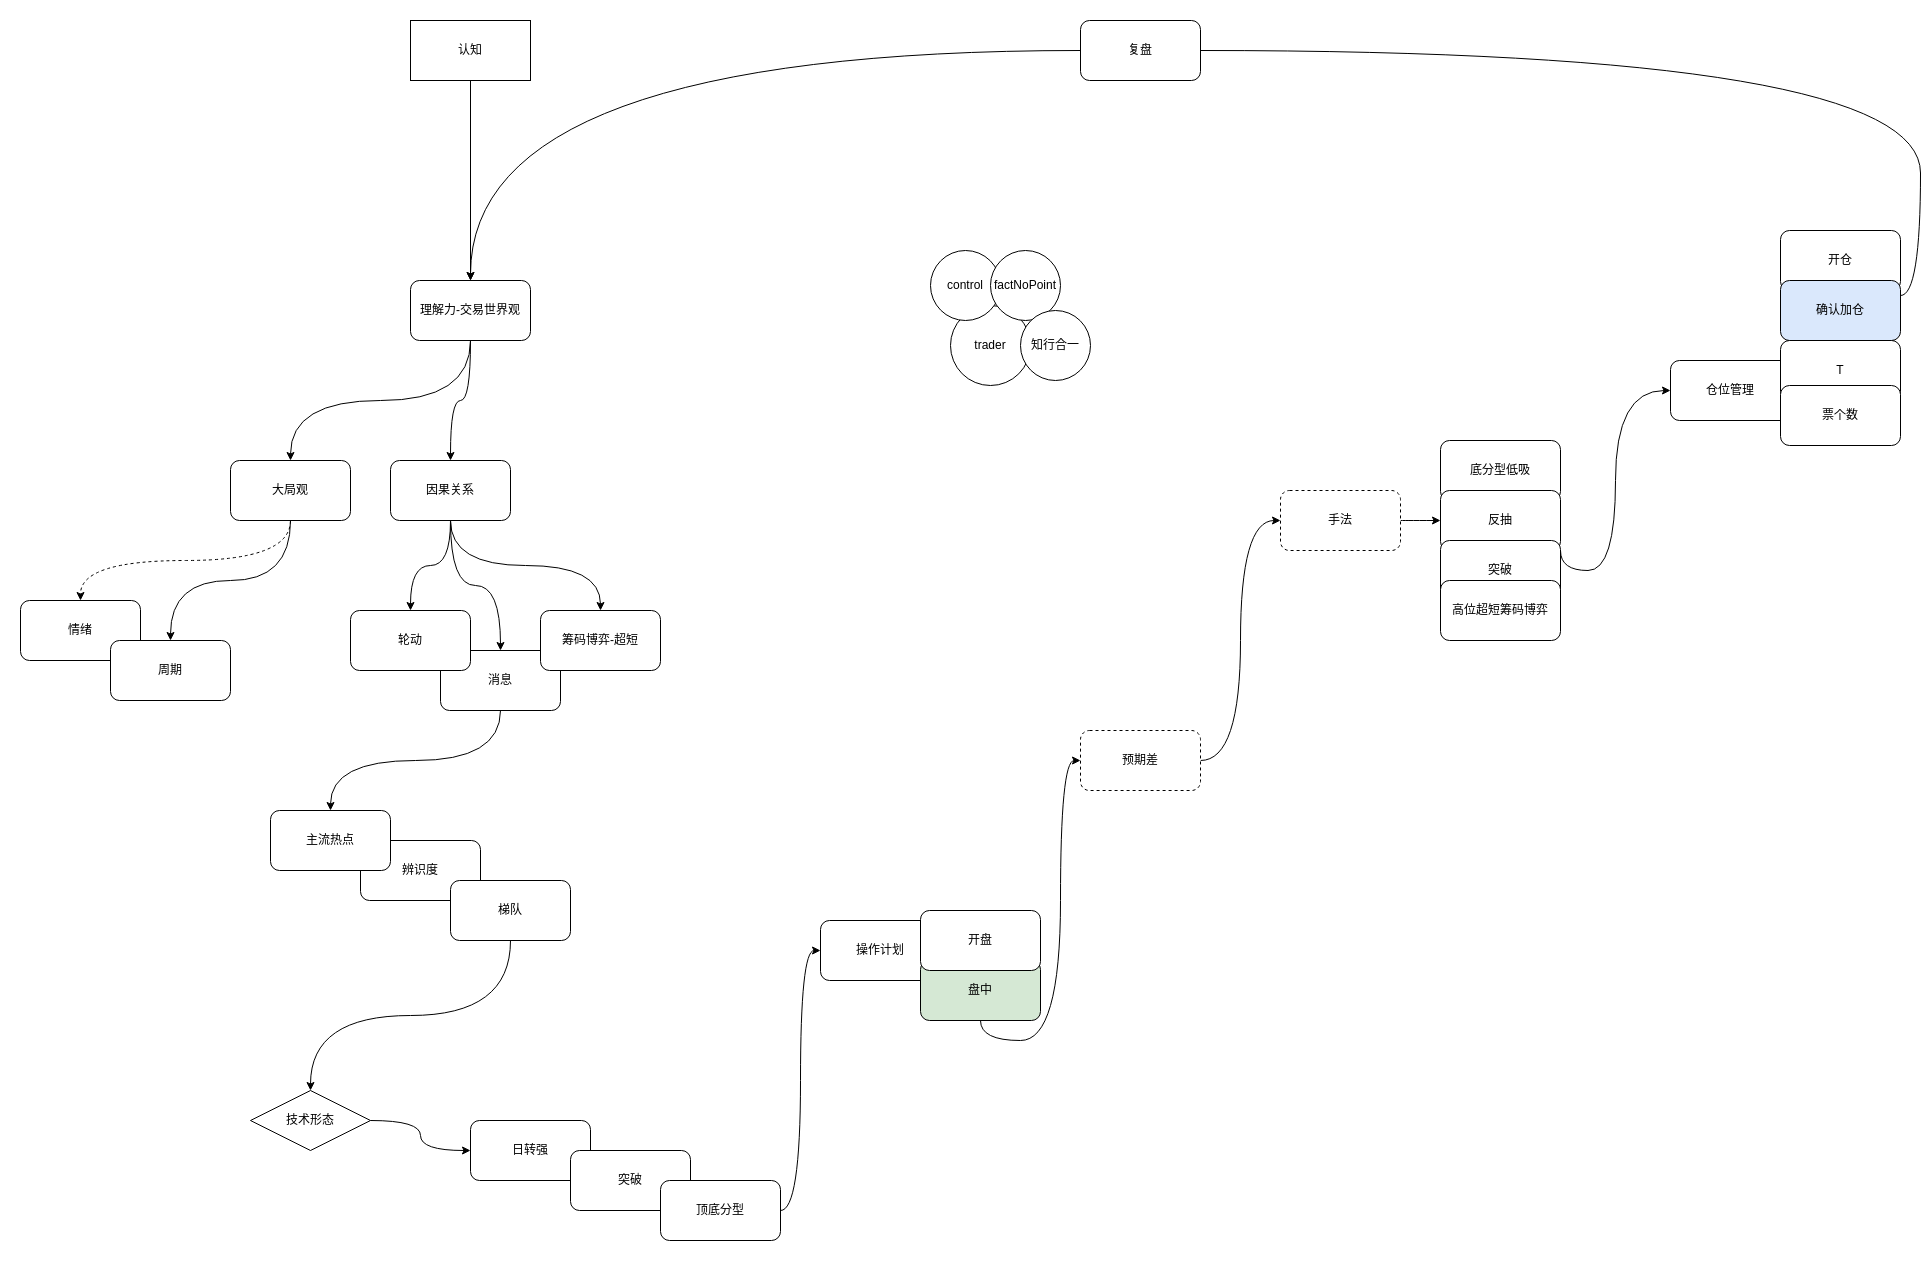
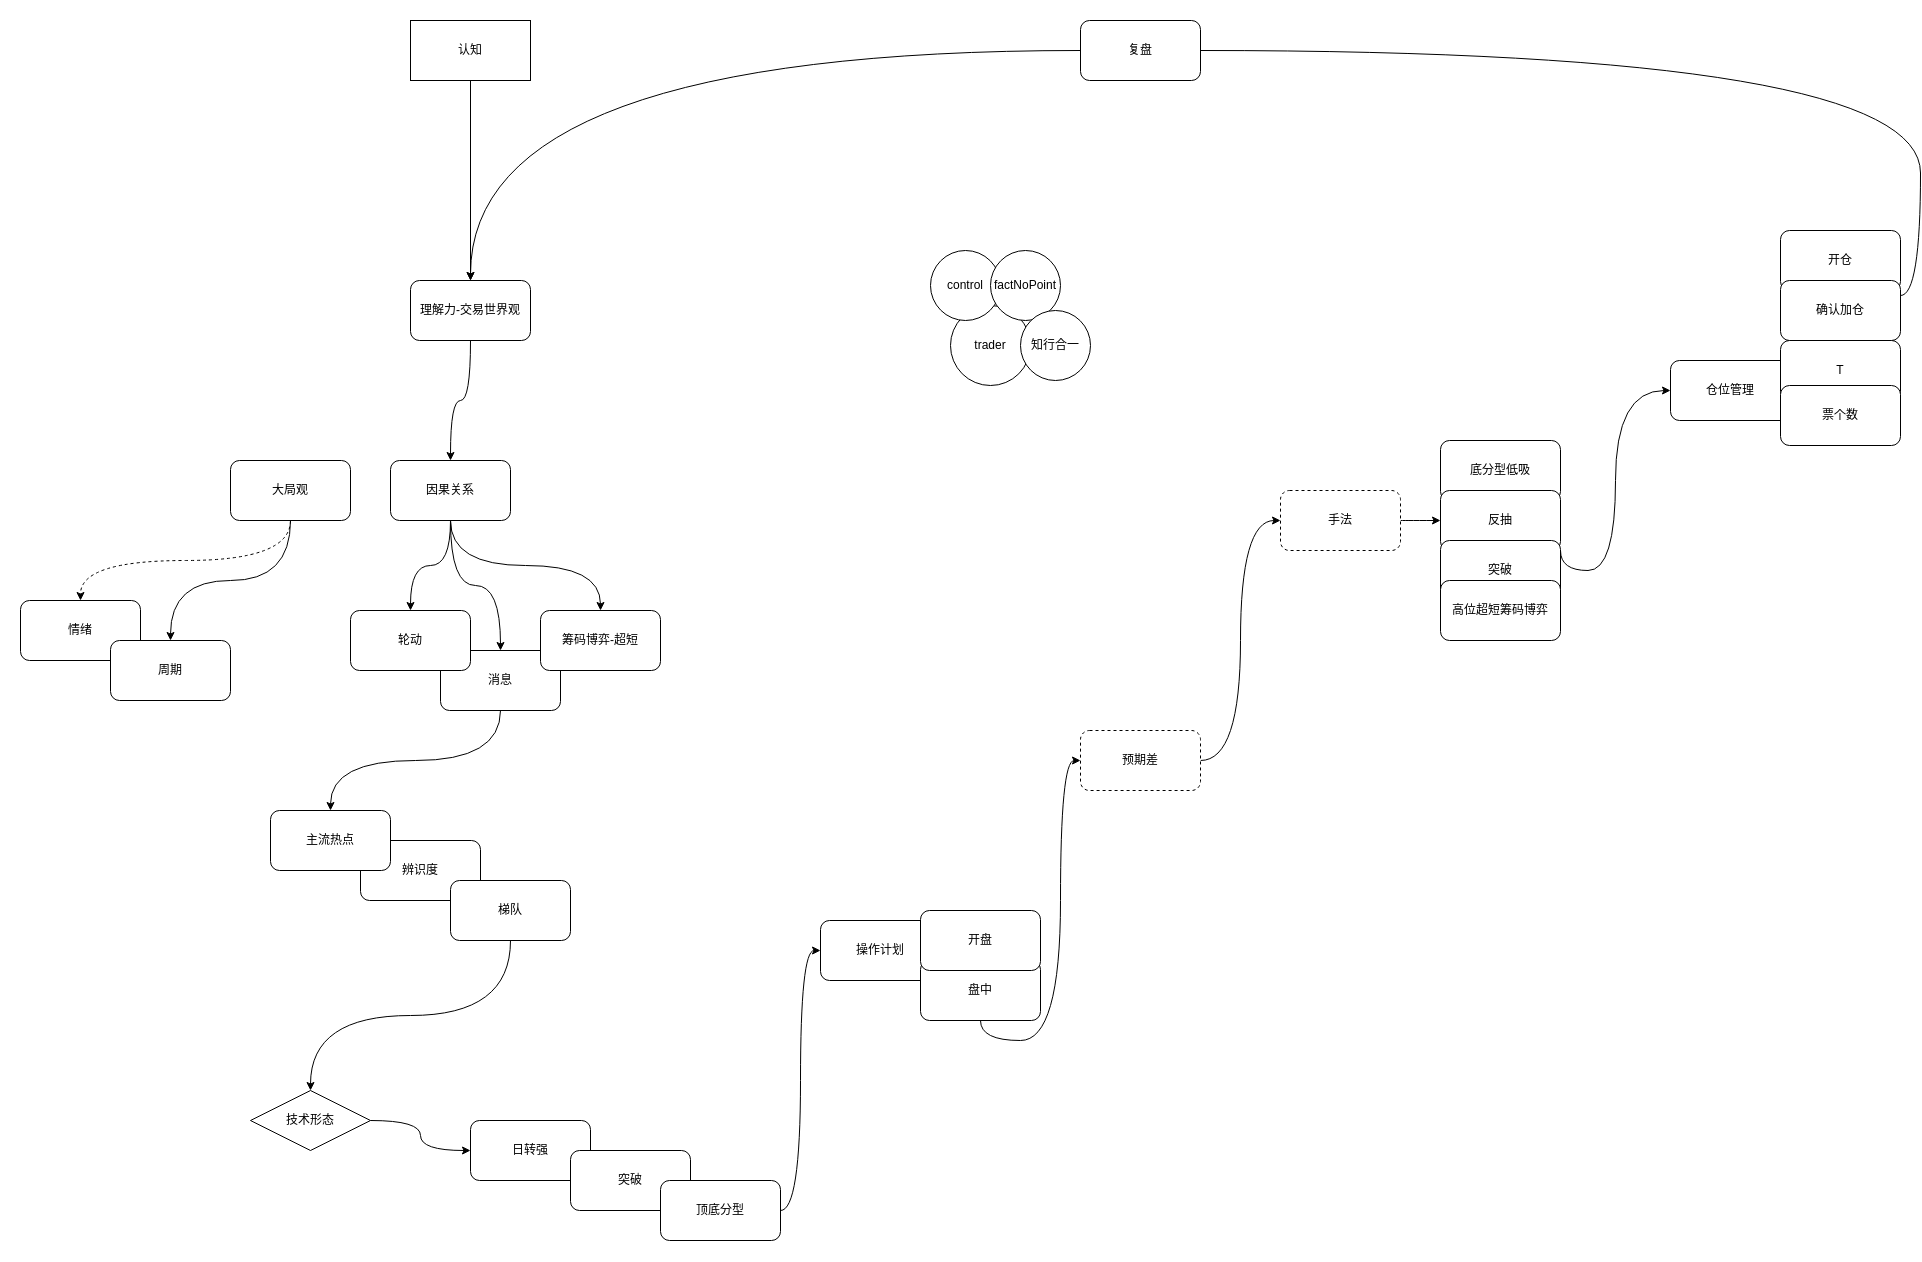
(1841, 311) -> (1841, 311)
(374, 401) -> none
(981, 991) -> (981, 991)
